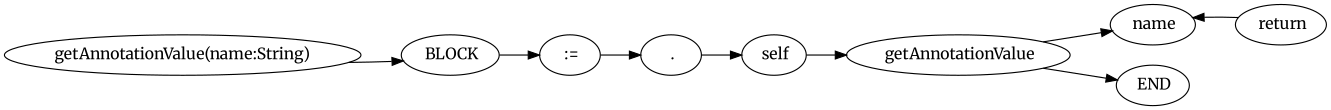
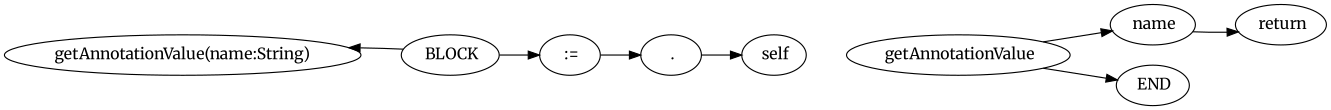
(1221, 17) -> (1210, 32)
(821, 55) -> none
(370, 62) -> (382, 48)
